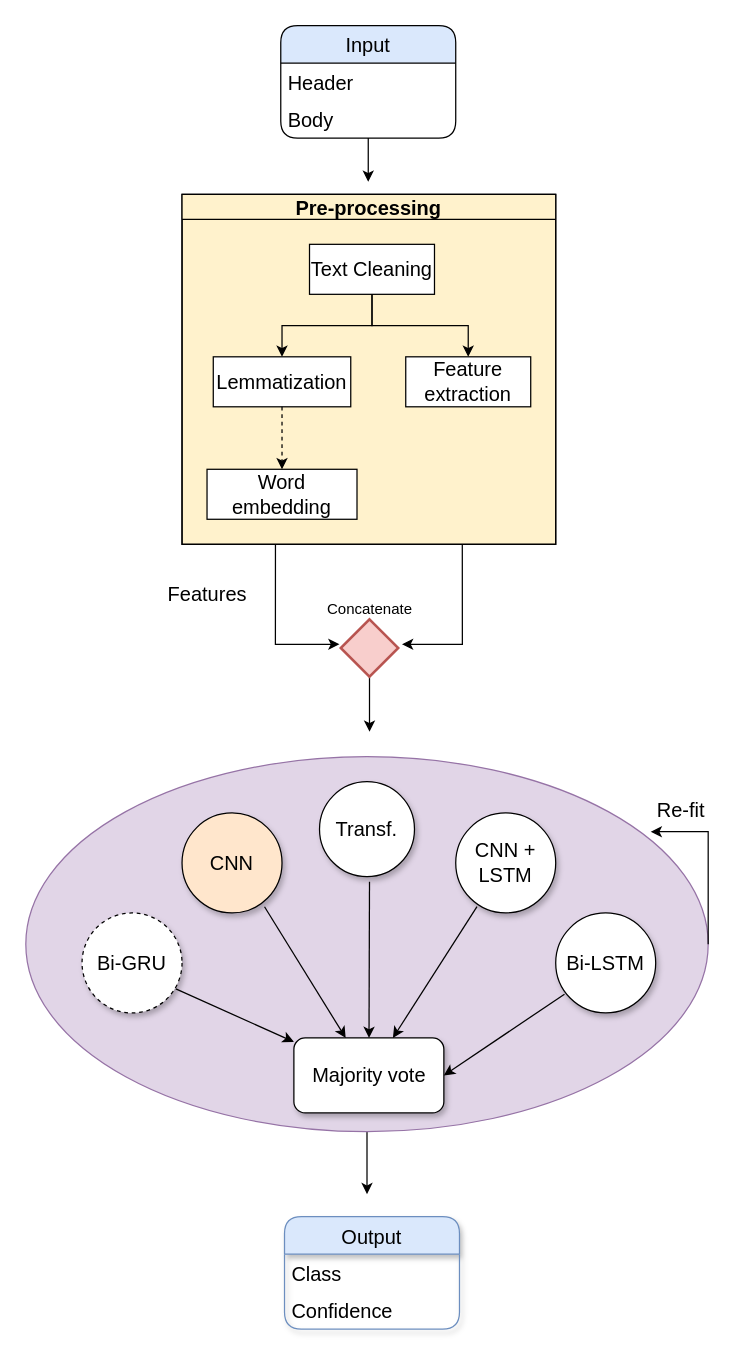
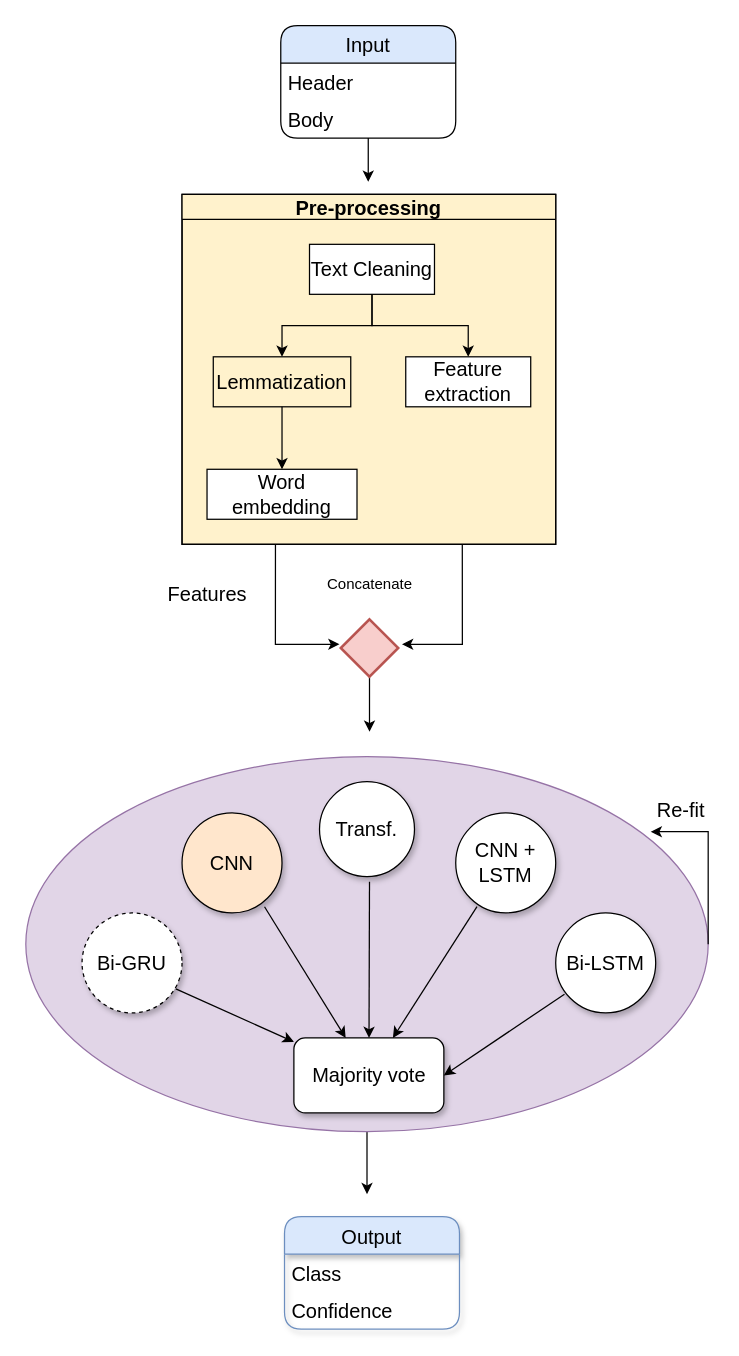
(282, 382) -> (282, 382)
(282, 434) -> (282, 434)
(369, 607) -> (369, 582)
